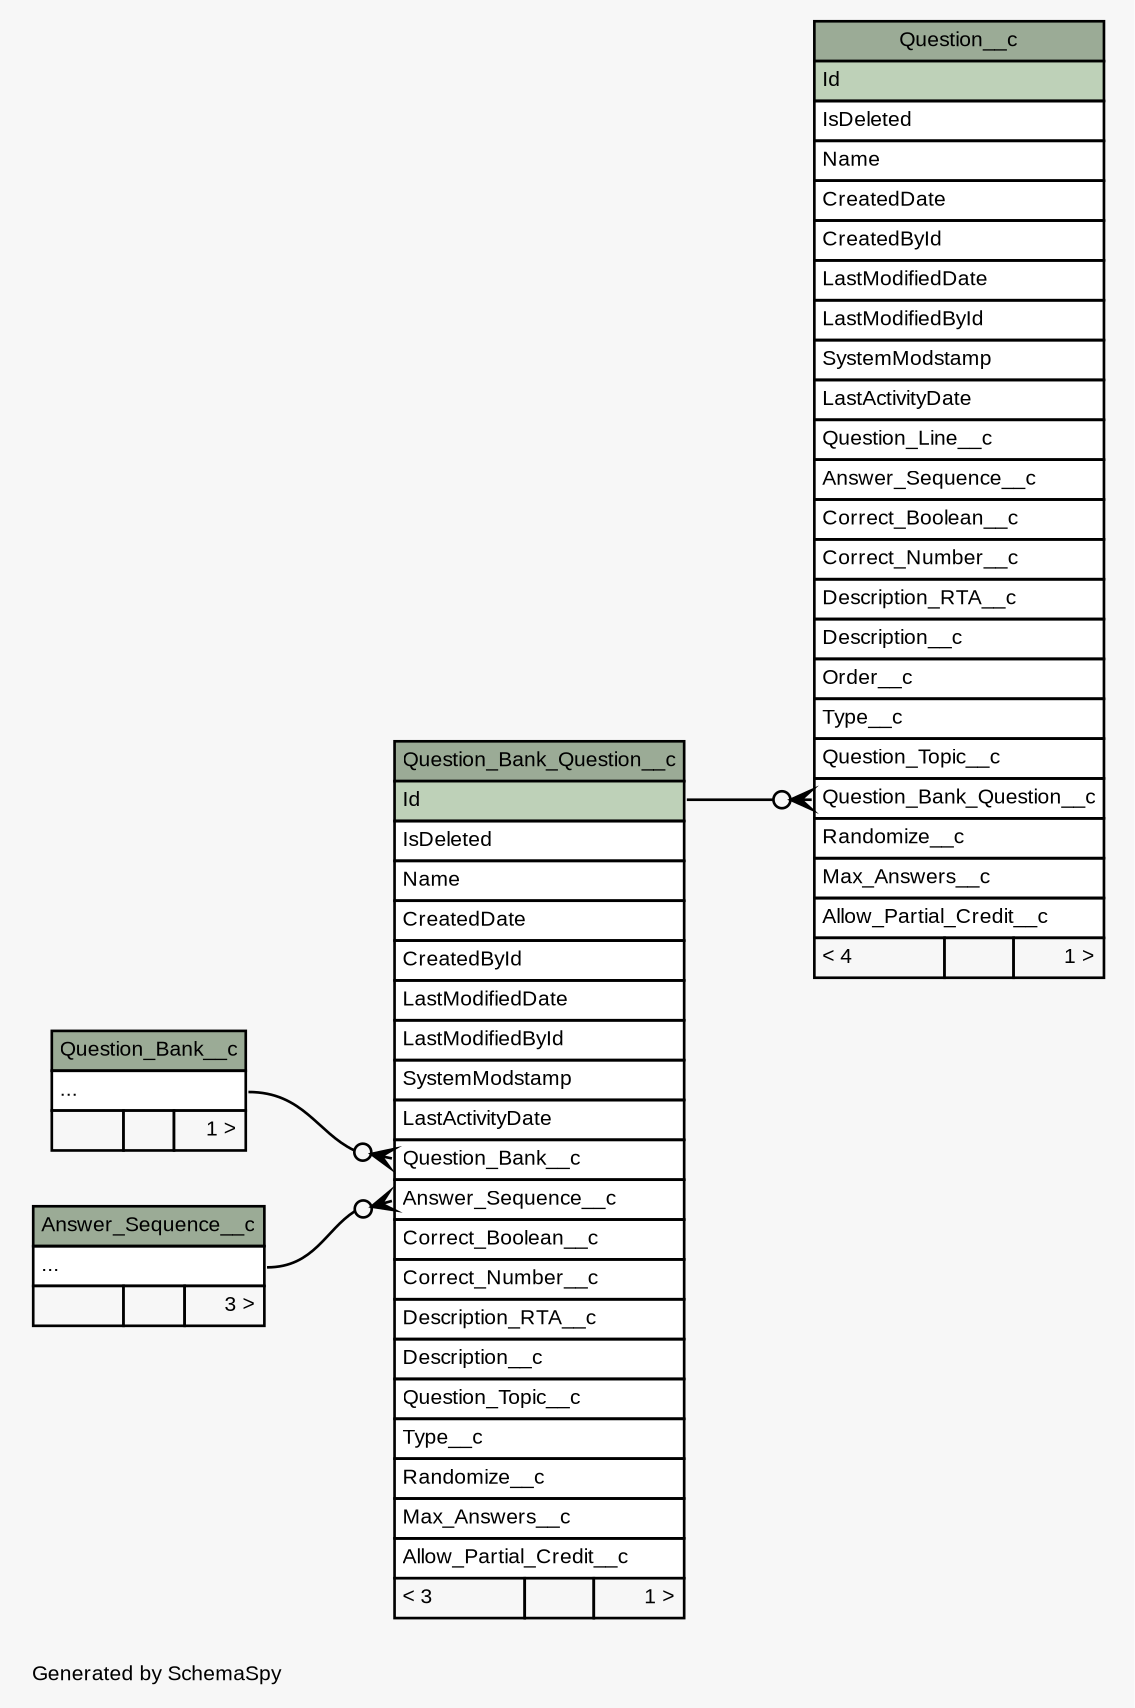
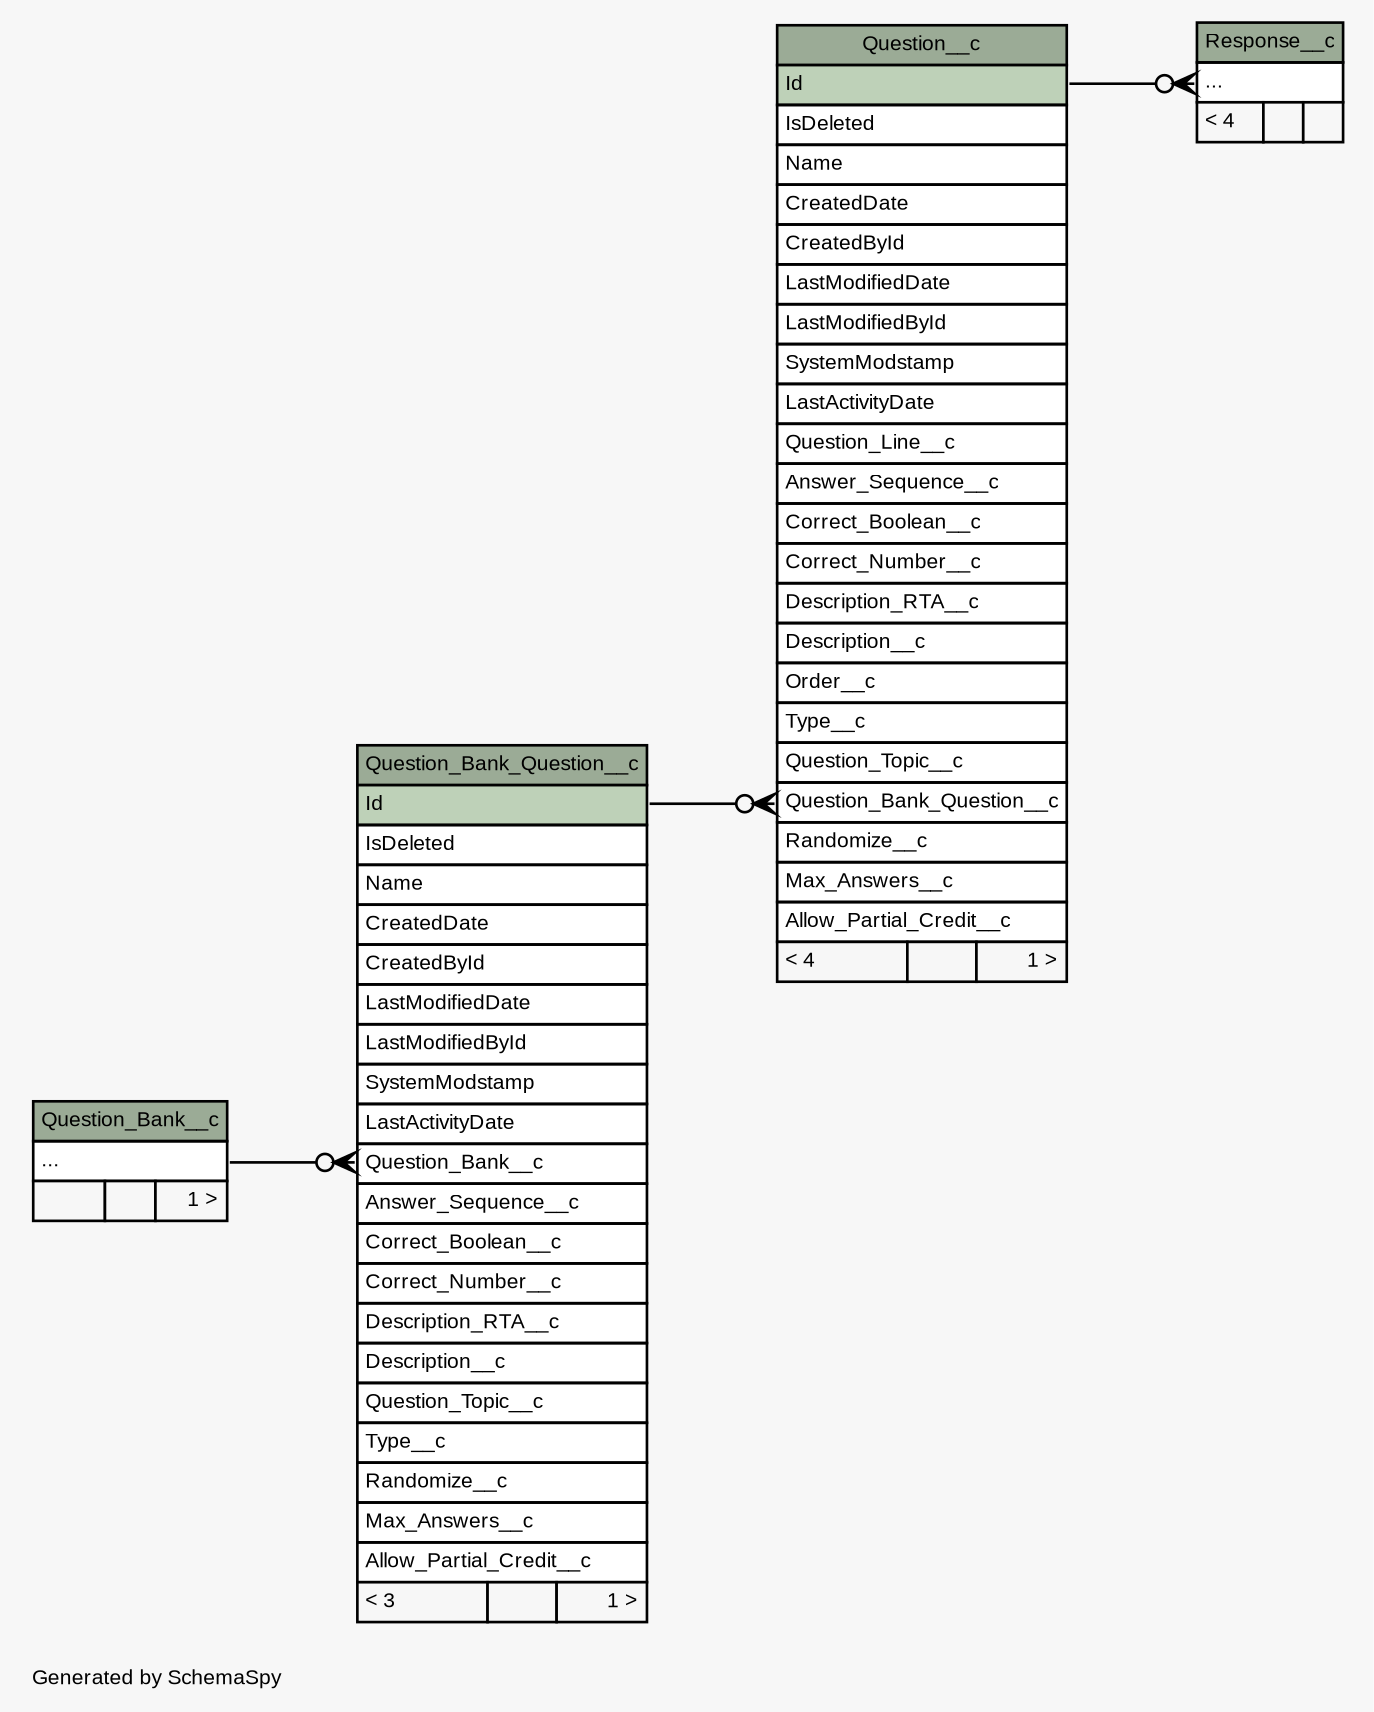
none -> (1269, 81)
(147, 1265) -> none
